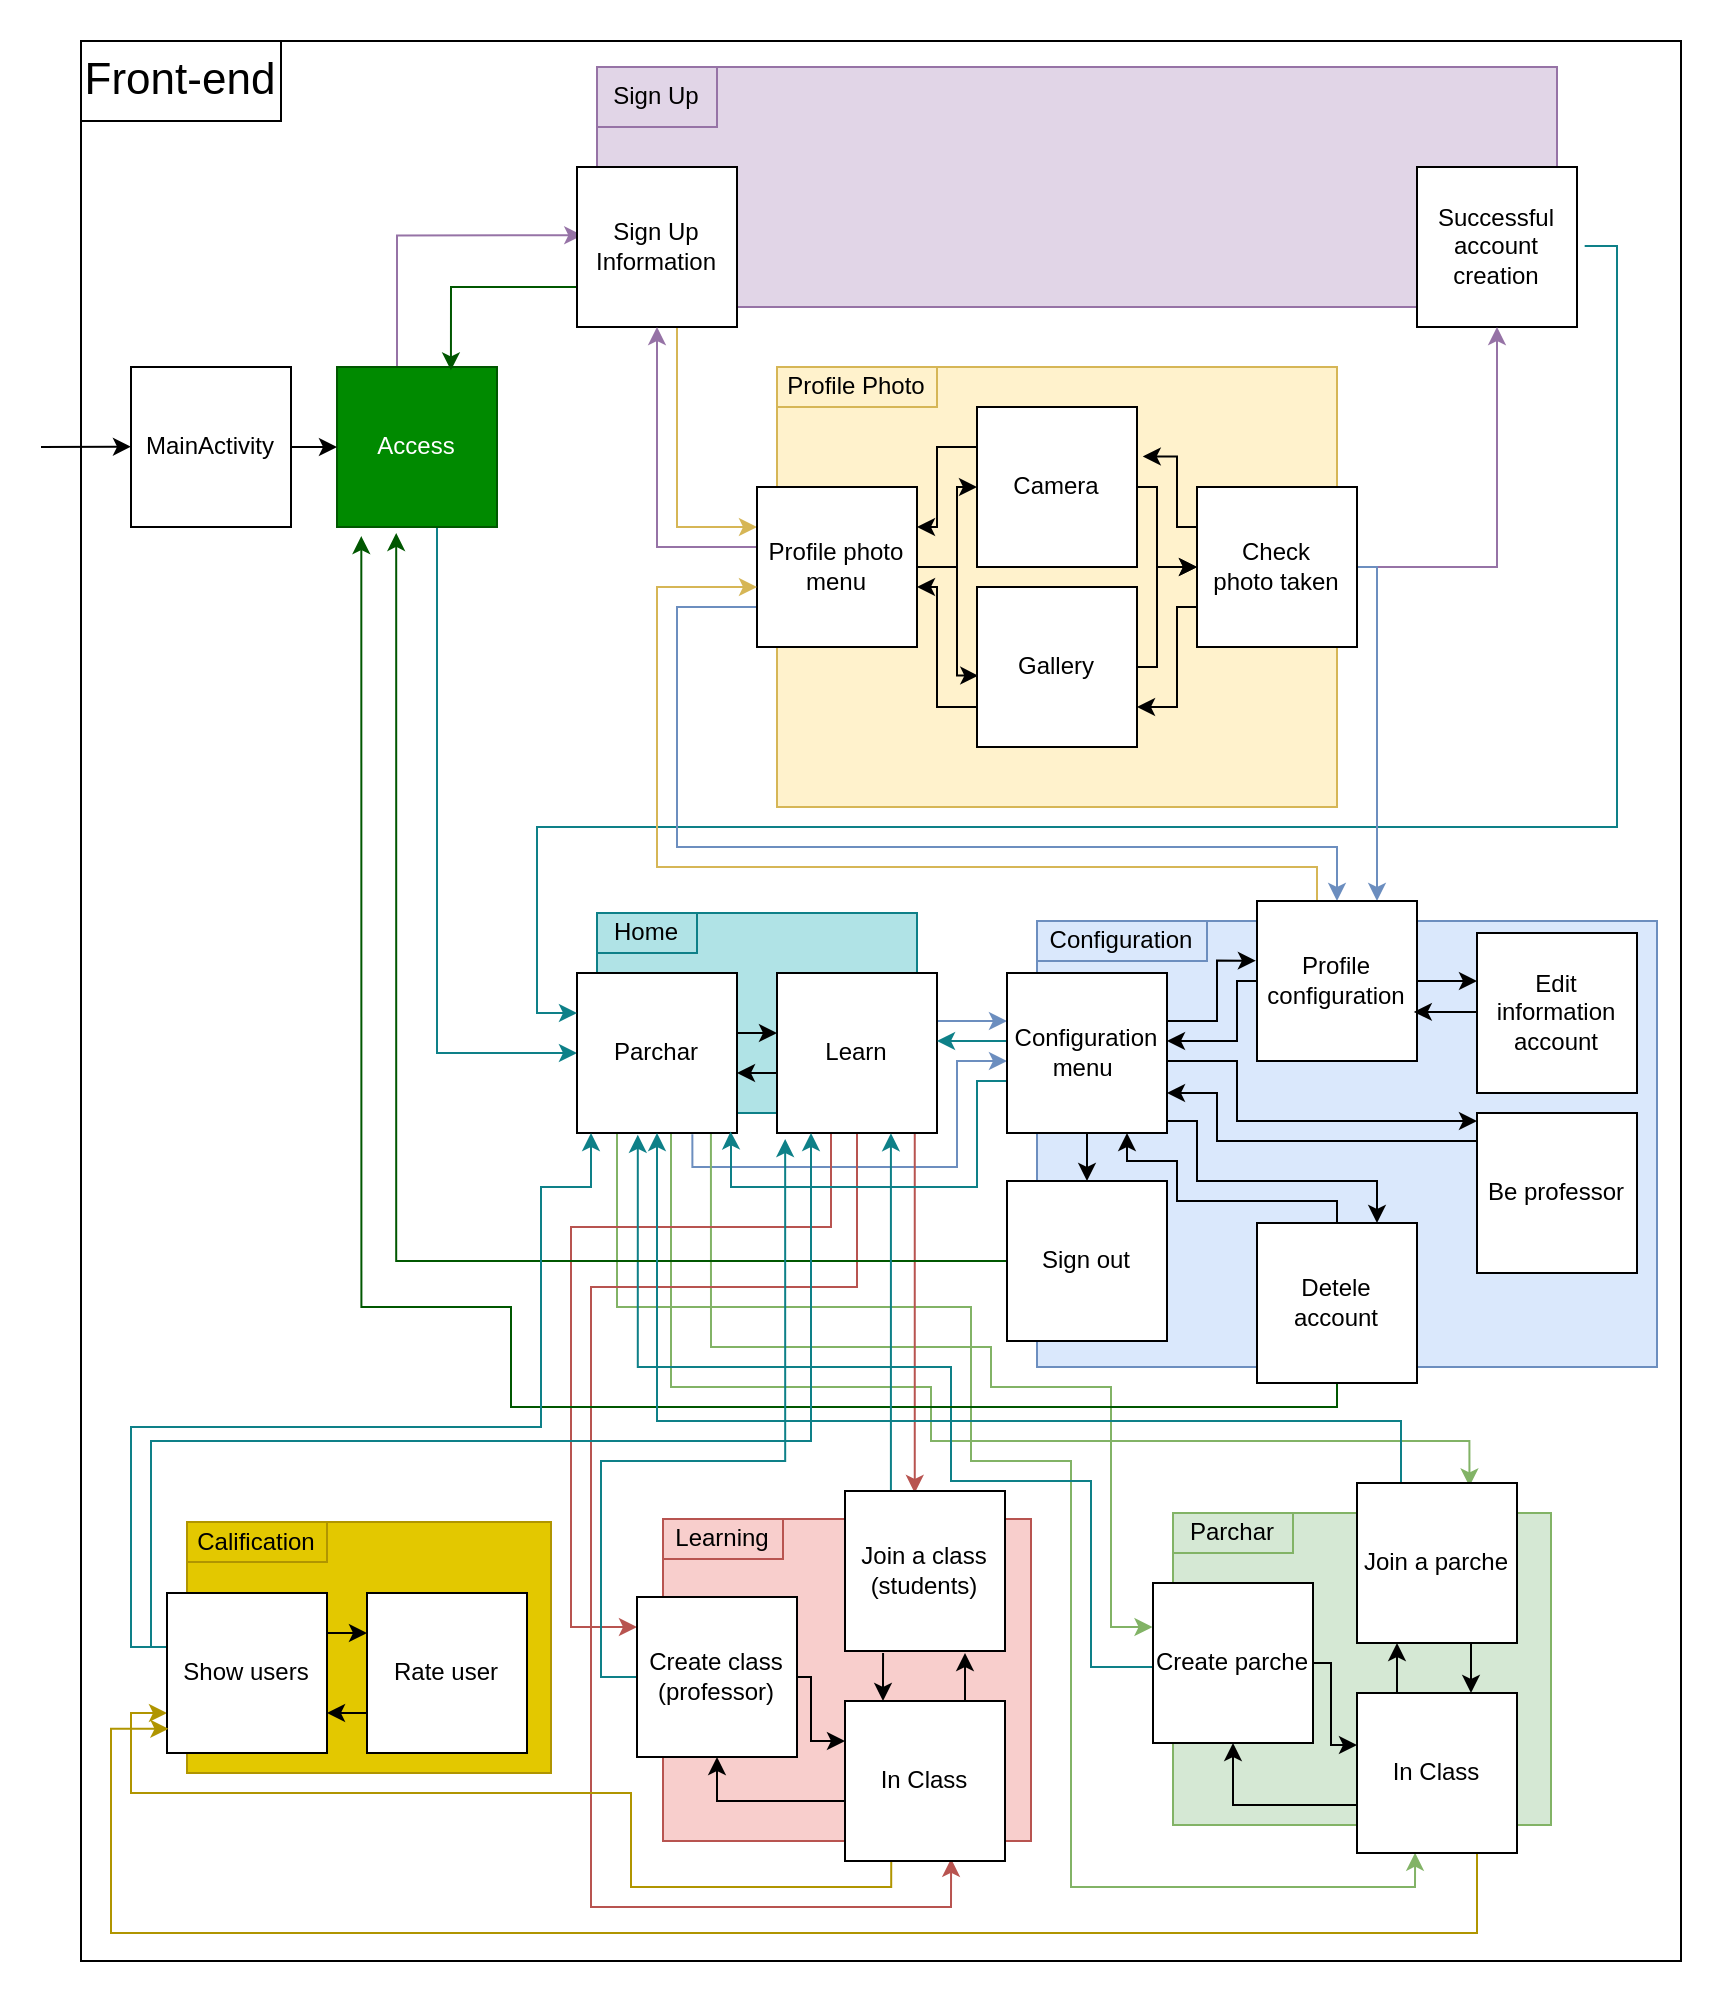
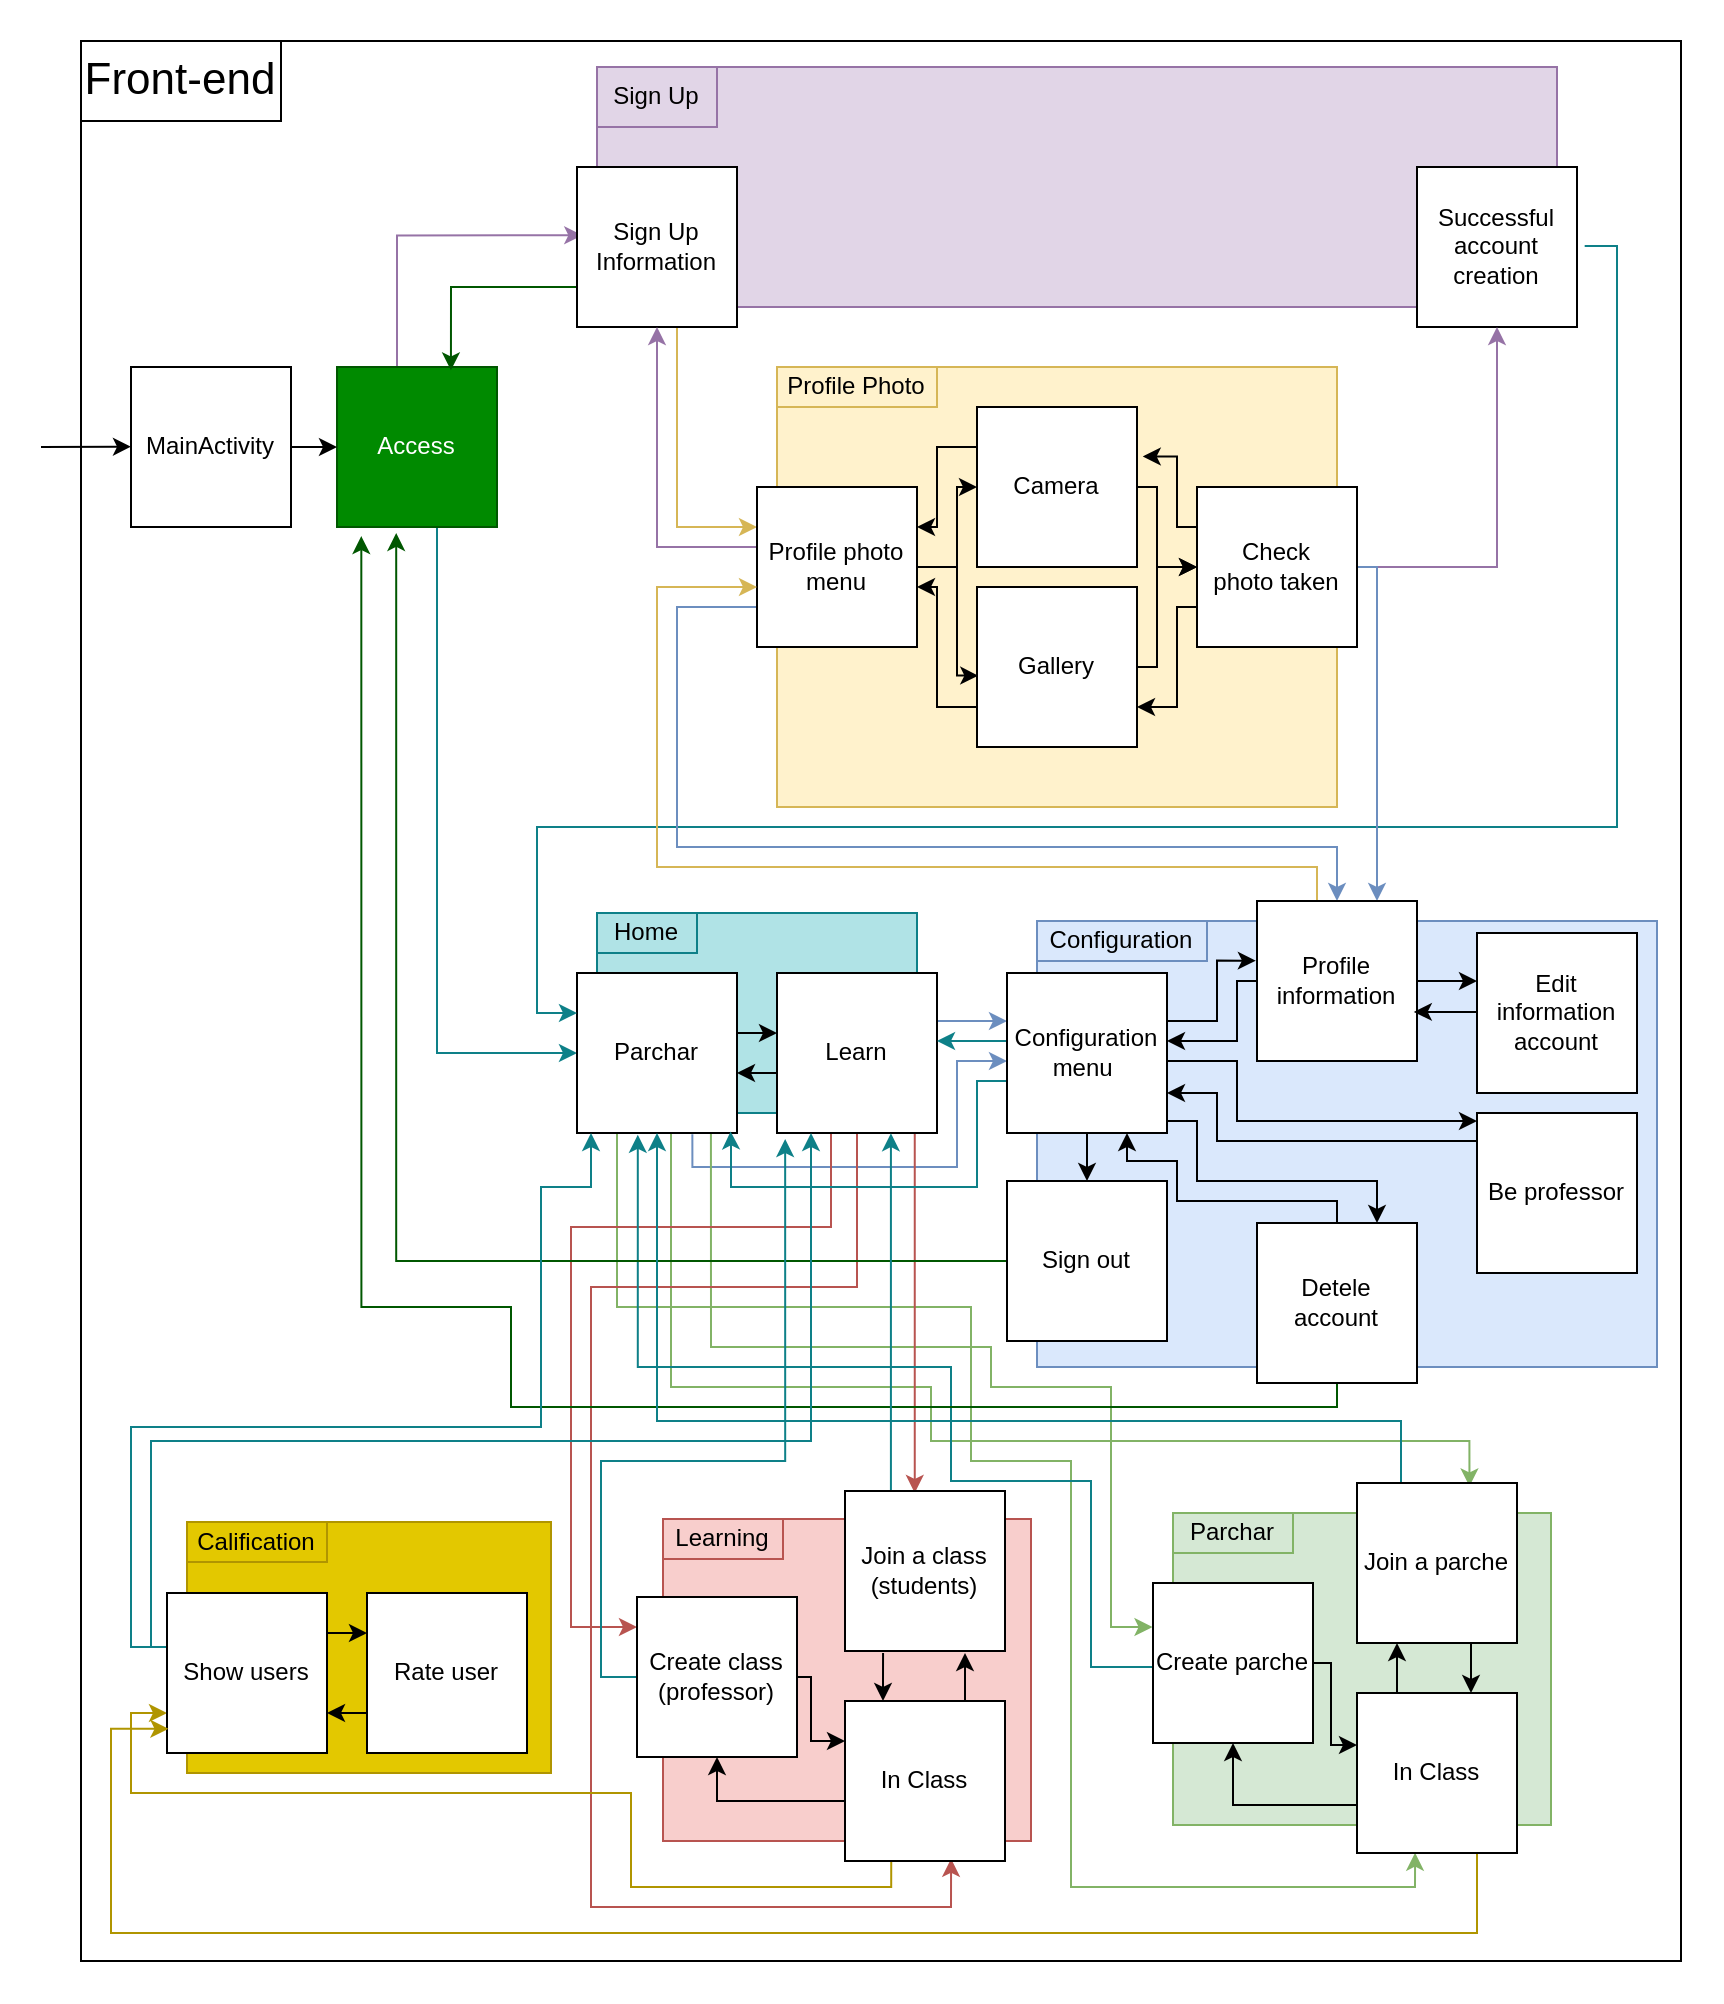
(1337, 981) -> (1337, 981)
